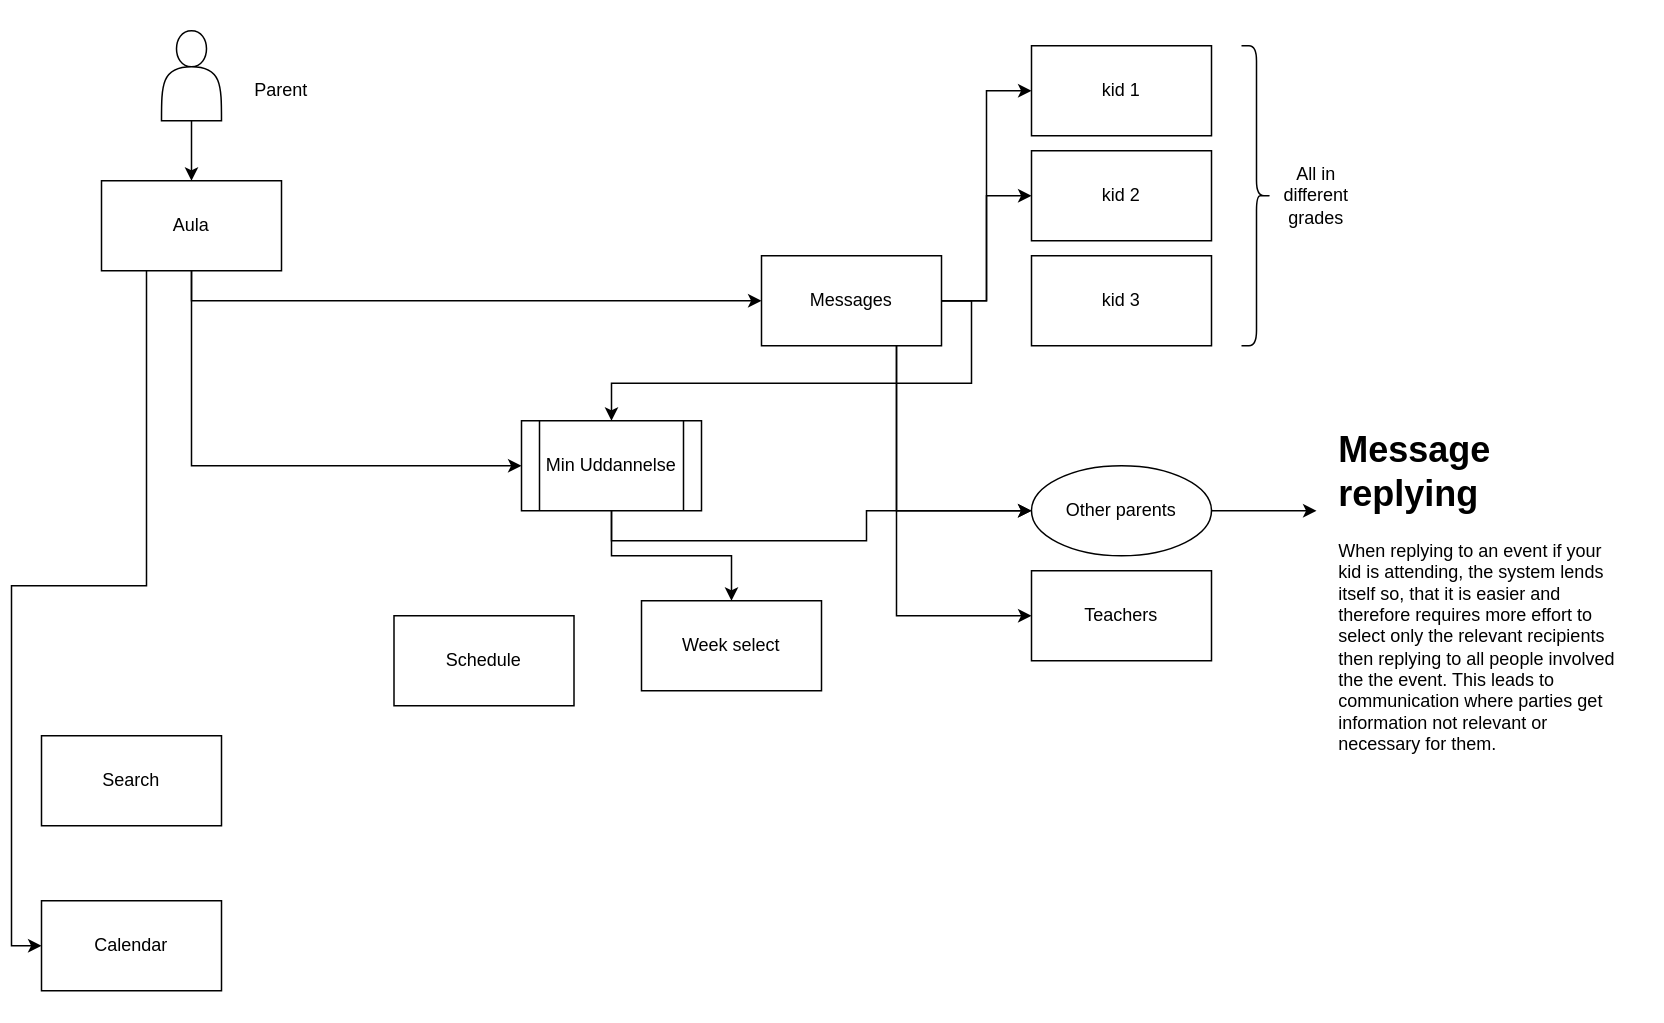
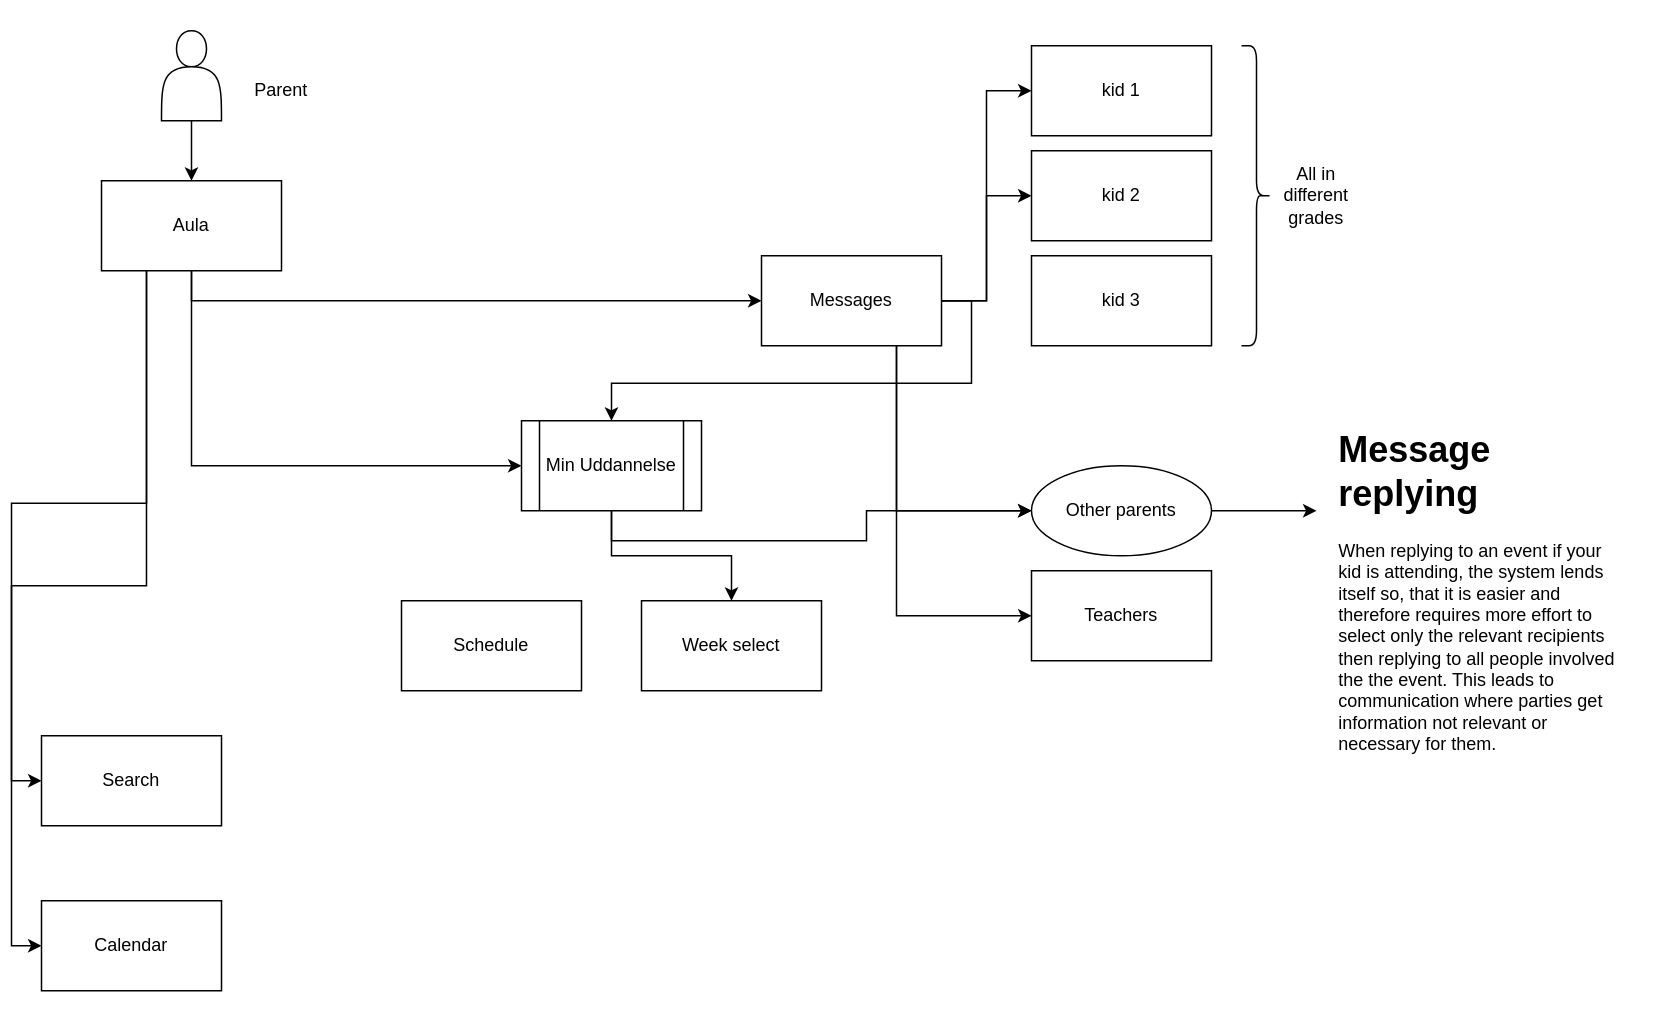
none -> (38, 503)
(484, 661) -> (491, 646)
